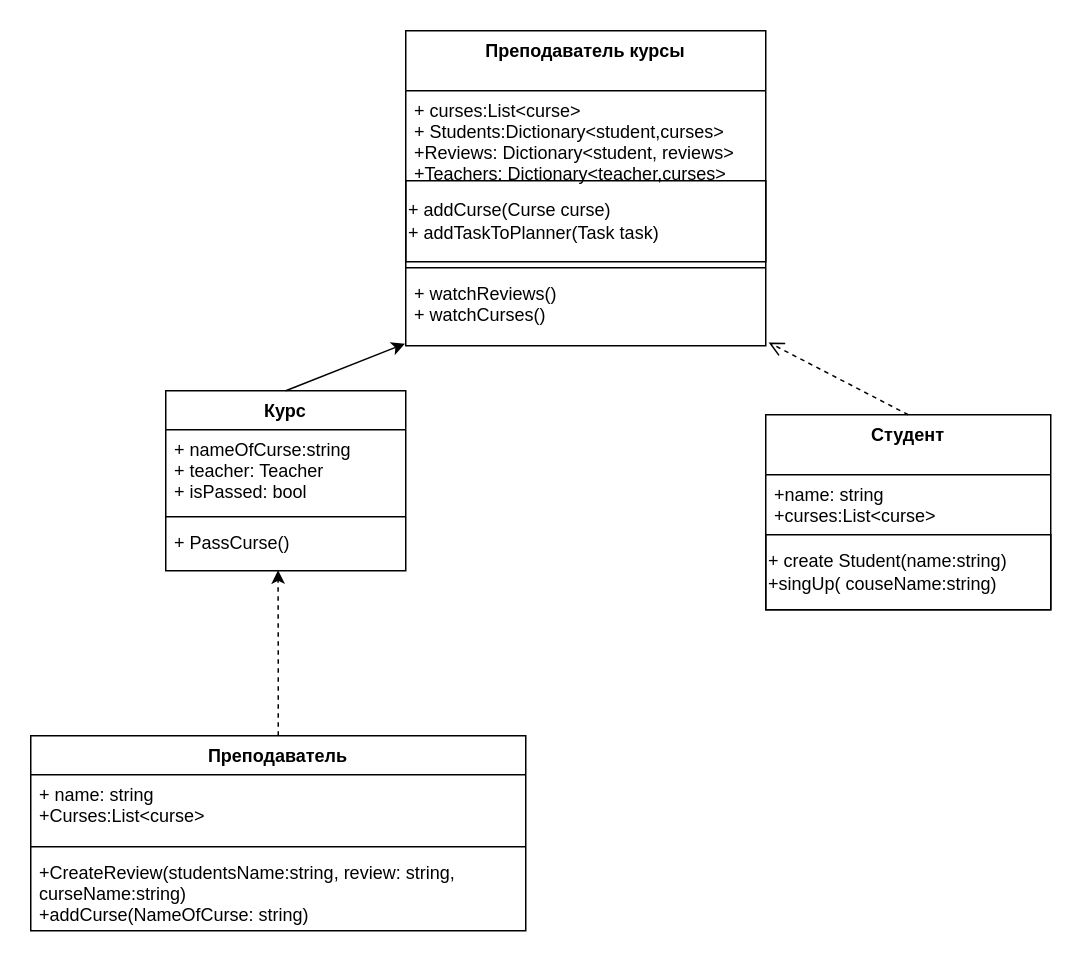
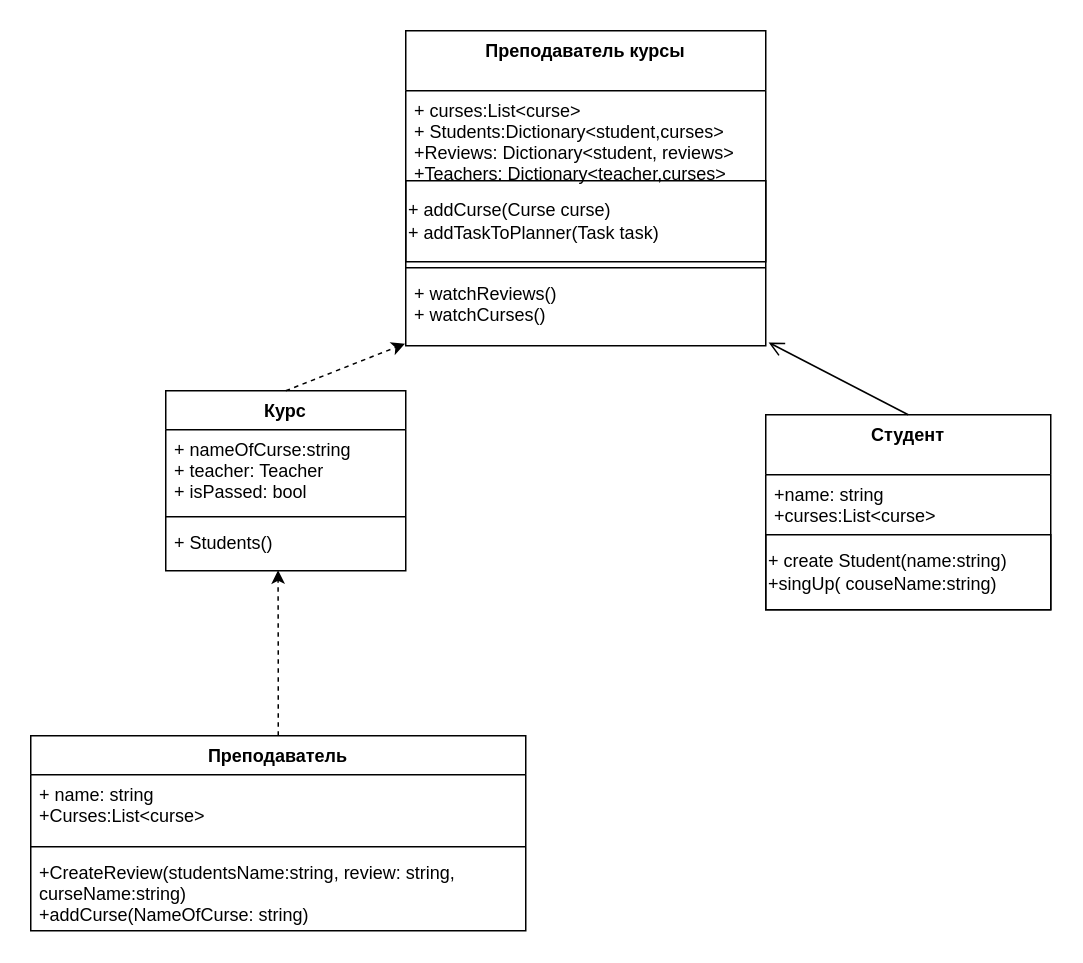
(341, 369) -> (341, 369)
(838, 378) -> (838, 378)
(237, 543) -> (232, 543)
